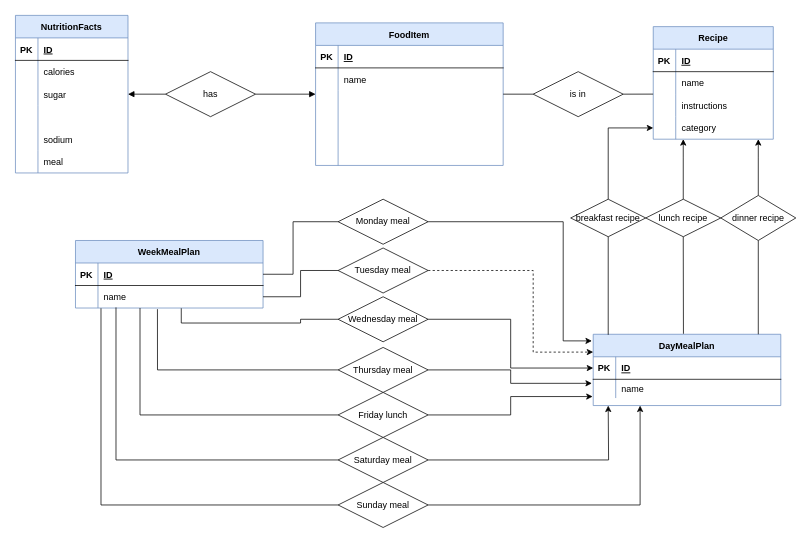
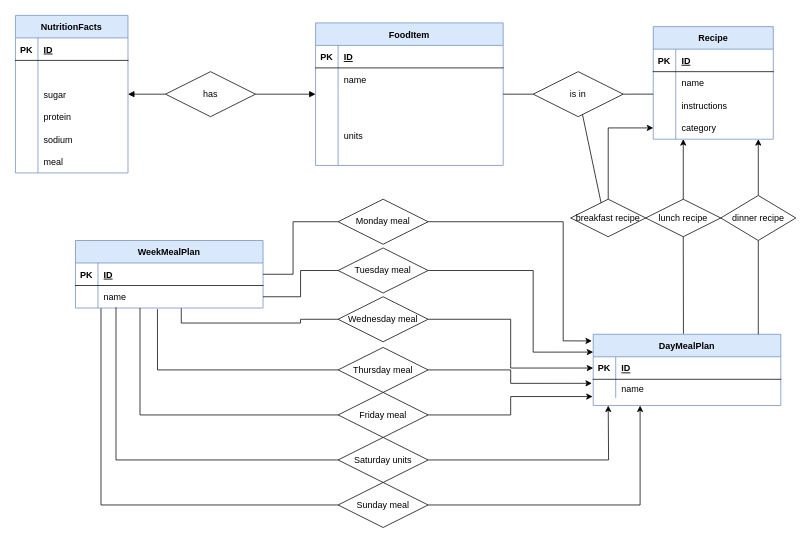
(83, 72) -> none
none -> (83, 117)
none -> (420, 135)
(533, 284) -> (533, 284)
(608, 286) -> (591, 159)
(383, 415) -> (383, 415)
(383, 460) -> (383, 460)
